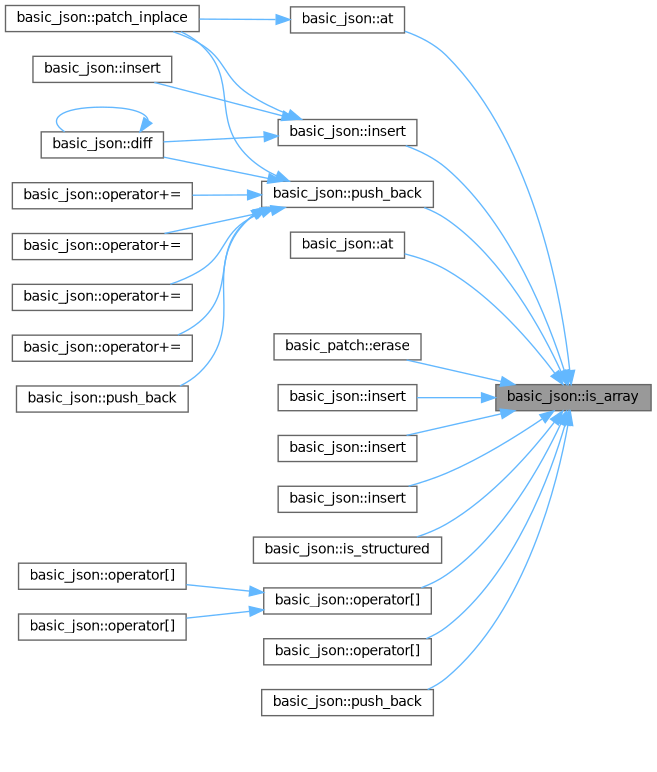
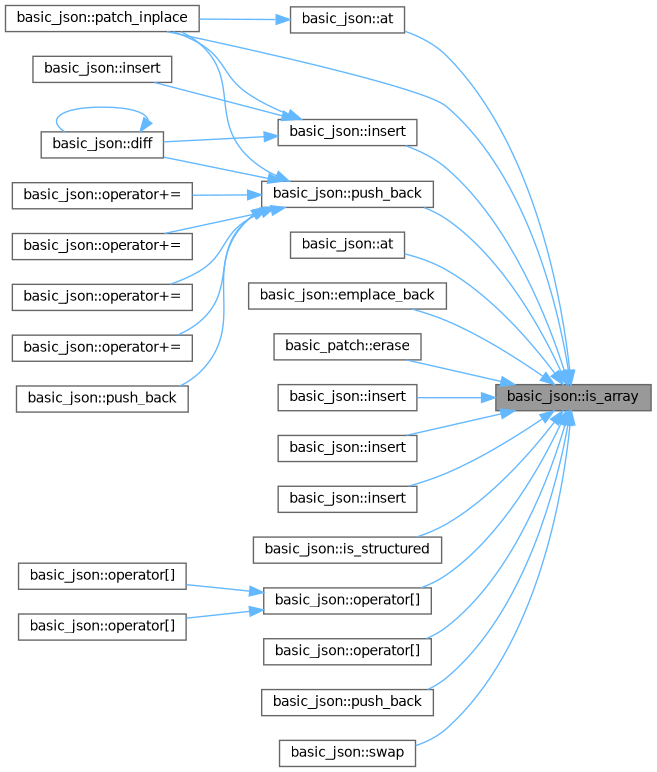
none -> (449, 109)
none -> (348, 296)
none -> (348, 753)
